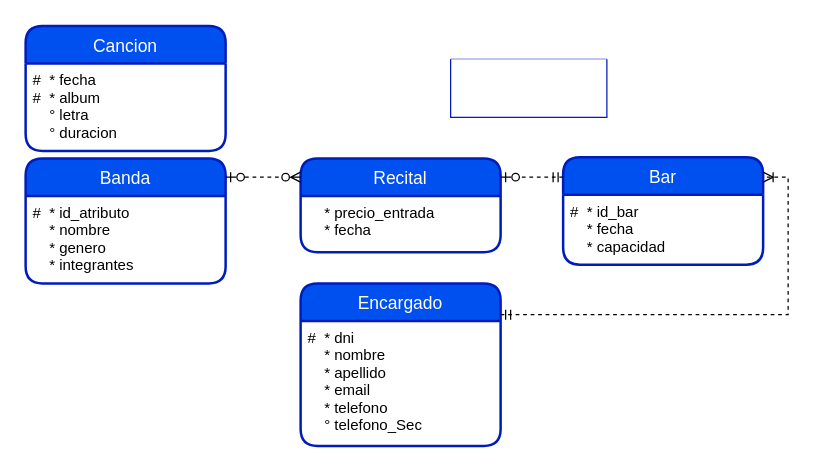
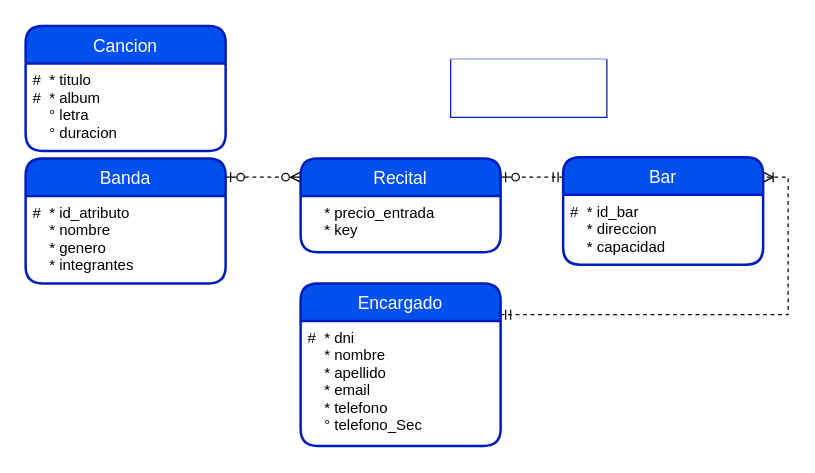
(71, 80) -> (71, 80)
(610, 211) -> (610, 211)
(371, 213) -> (371, 213)
